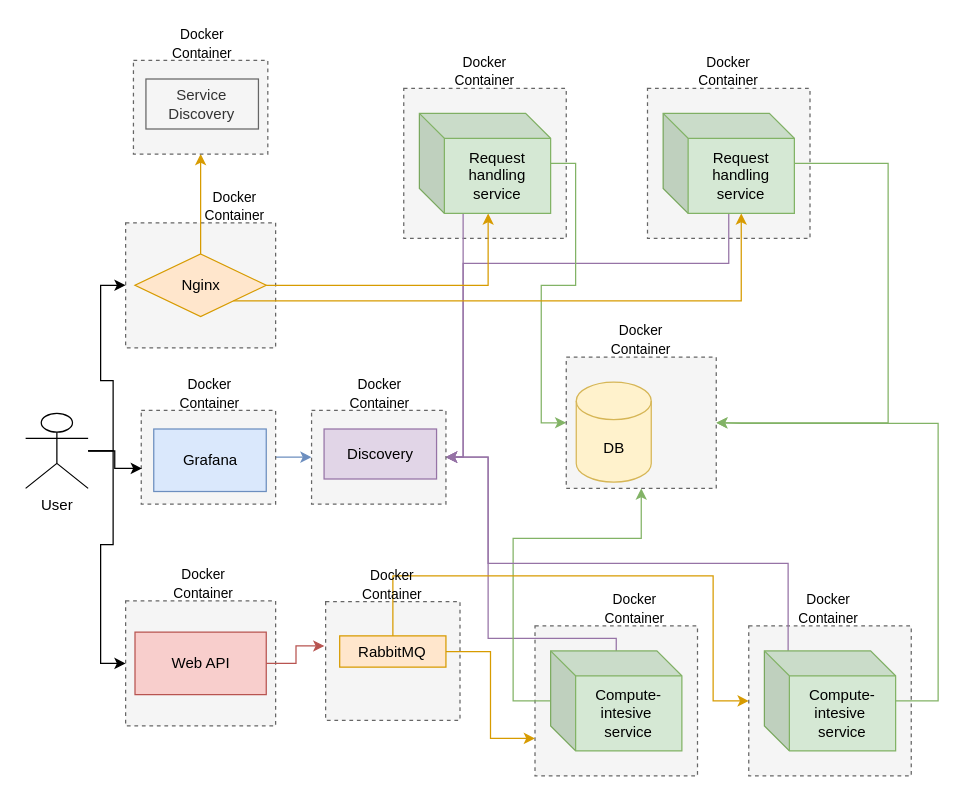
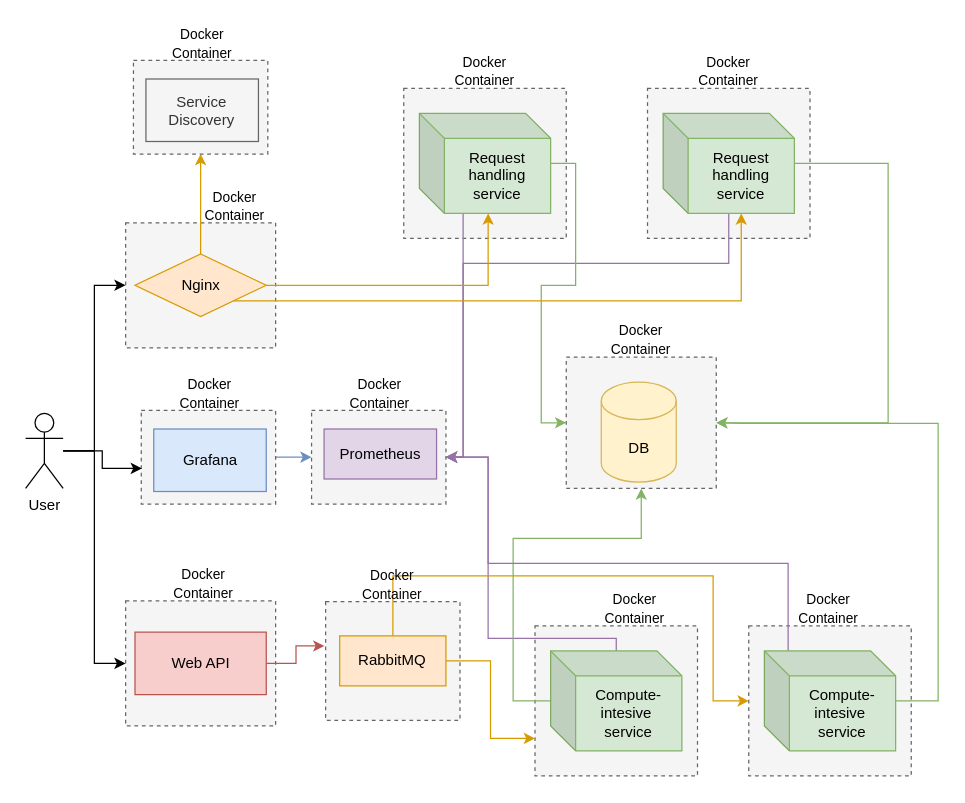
(202, 104) -> (202, 110)
(614, 432) -> (639, 432)
(57, 451) -> (44, 451)
(381, 454) -> (381, 454)
(393, 651) -> (393, 661)
